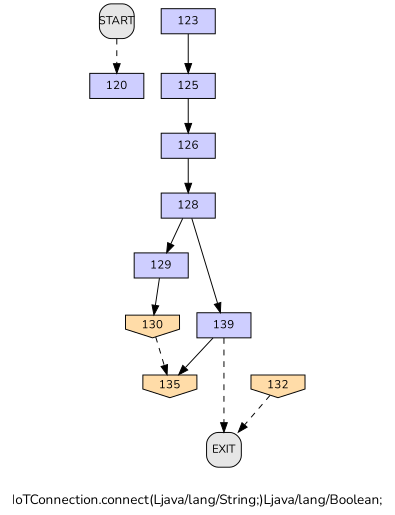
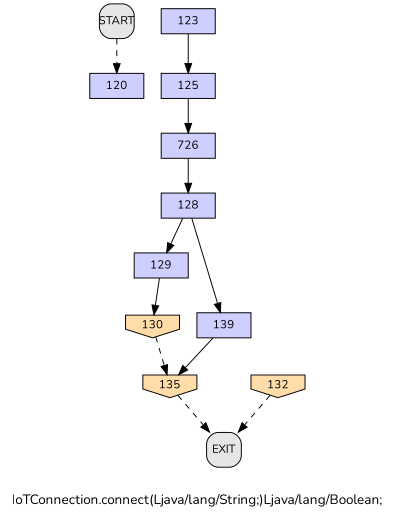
(188, 146) -> (188, 146)
(224, 380) -> (190, 410)
